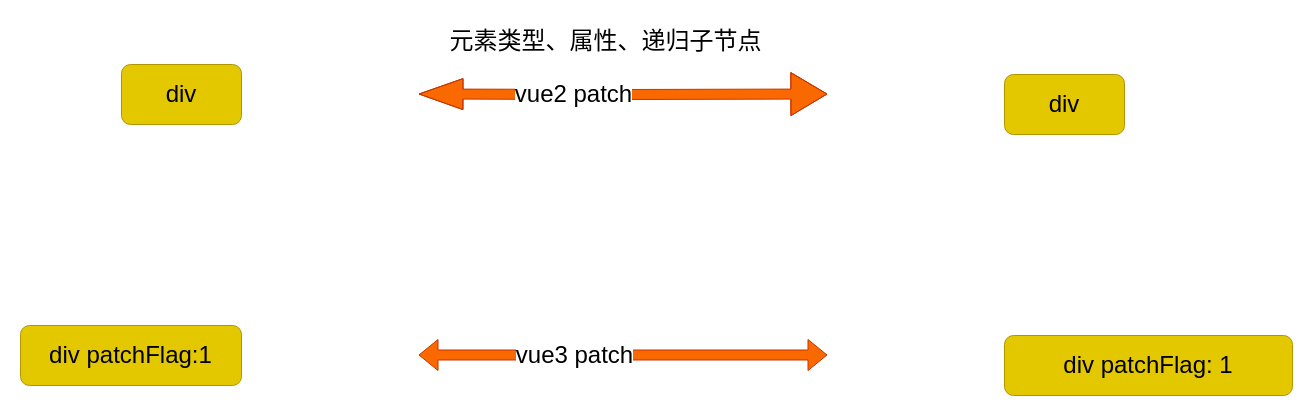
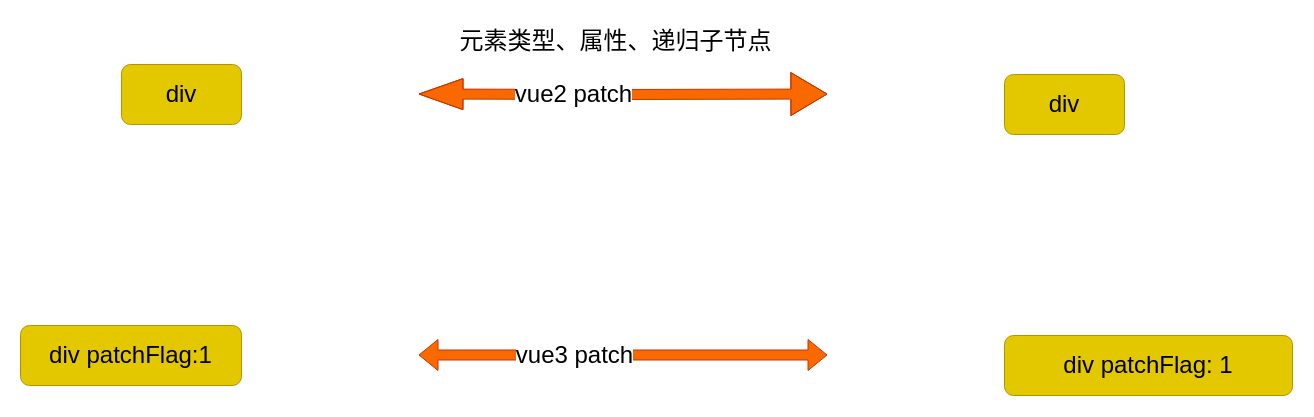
(606, 41) -> (616, 41)
